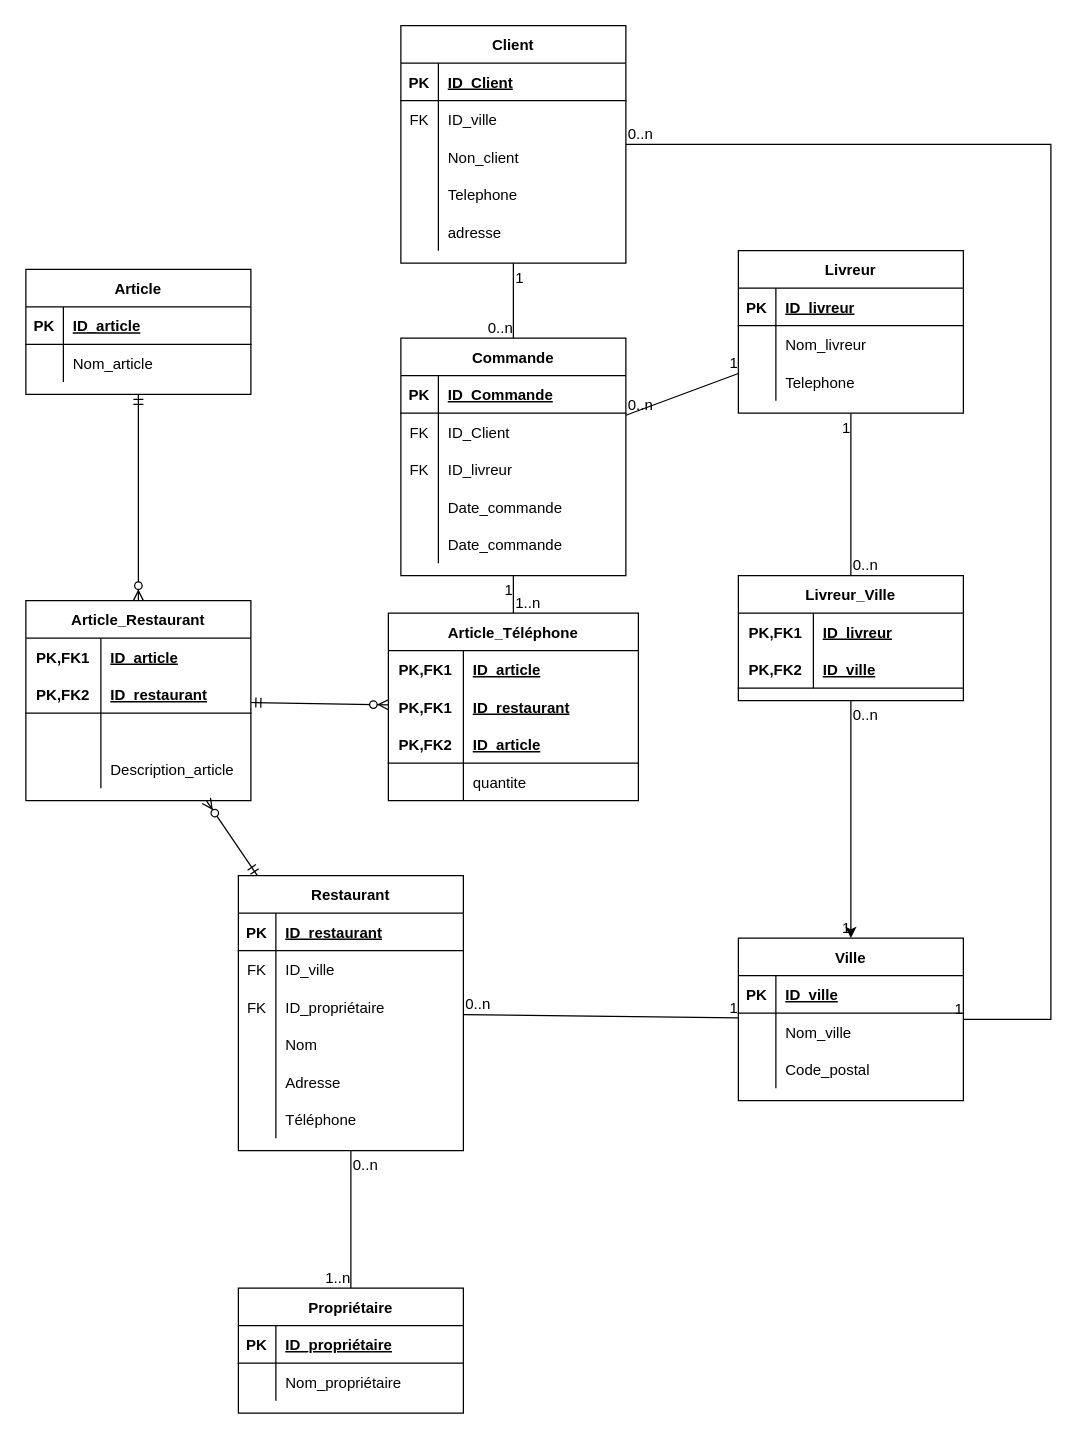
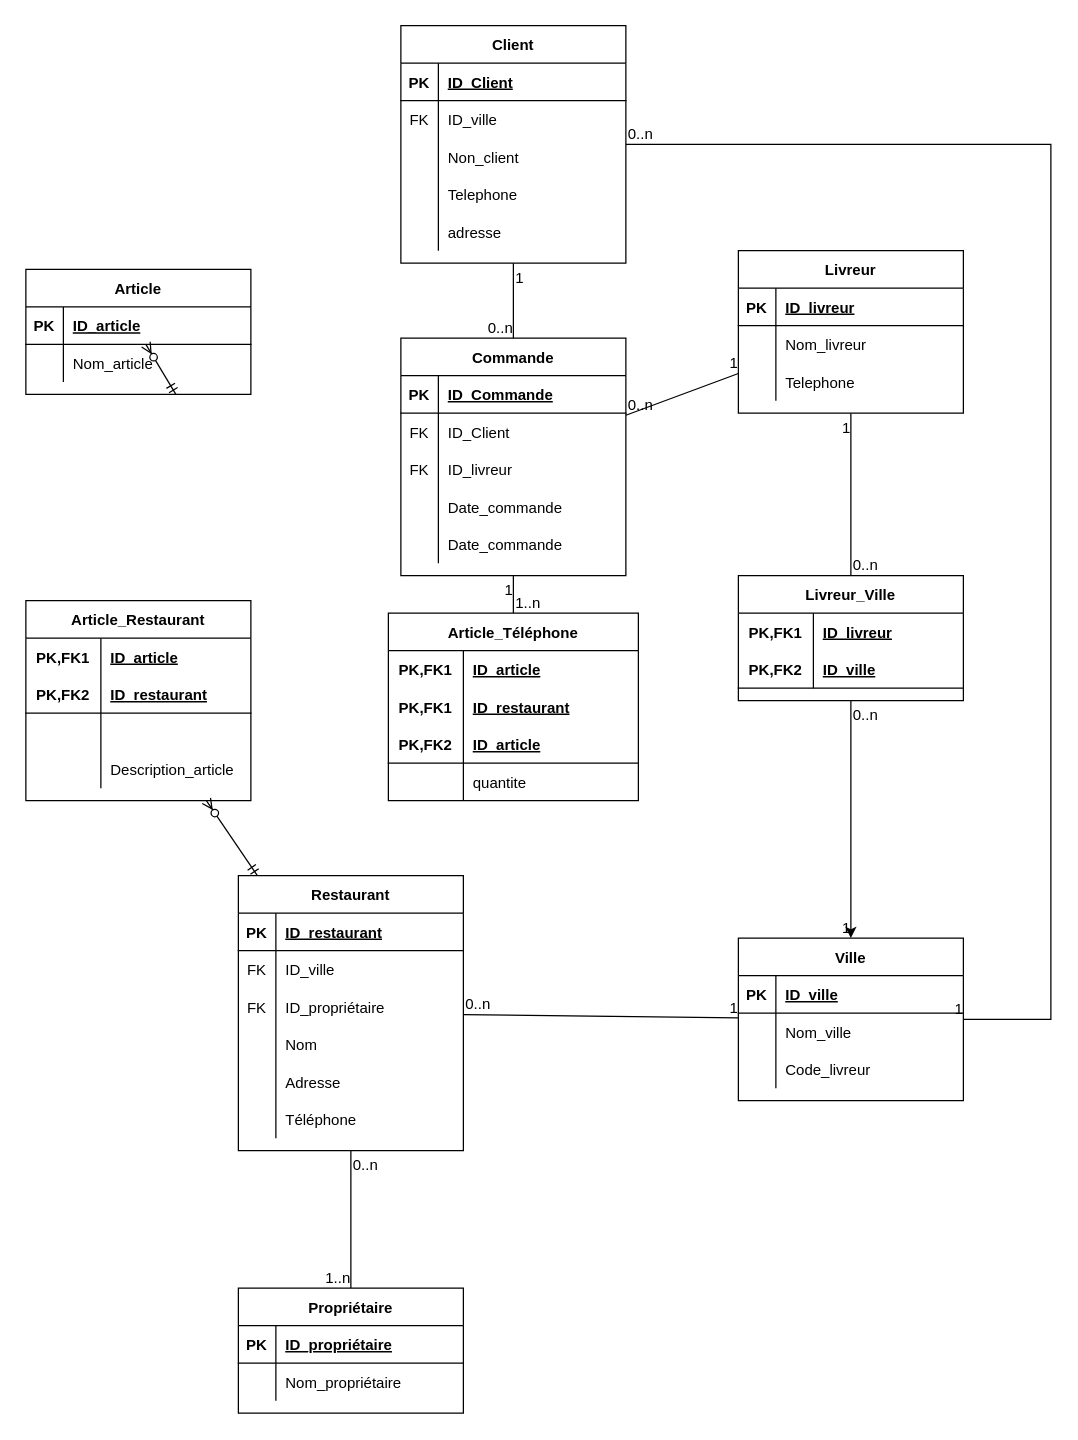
(138, 499) -> (161, 369)
(319, 704) -> none
(829, 1070) -> (832, 1070)
